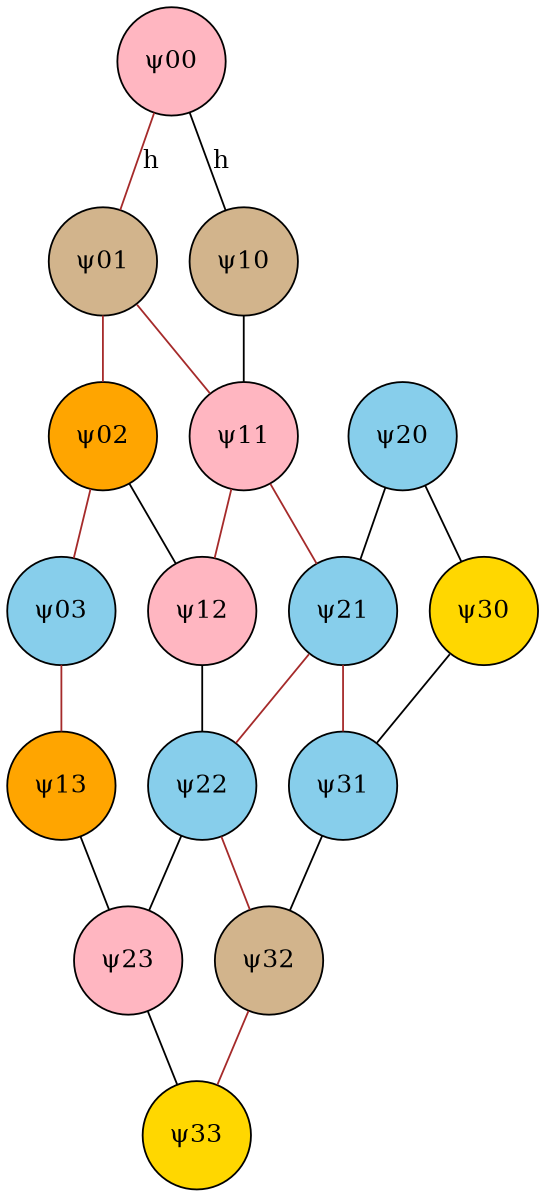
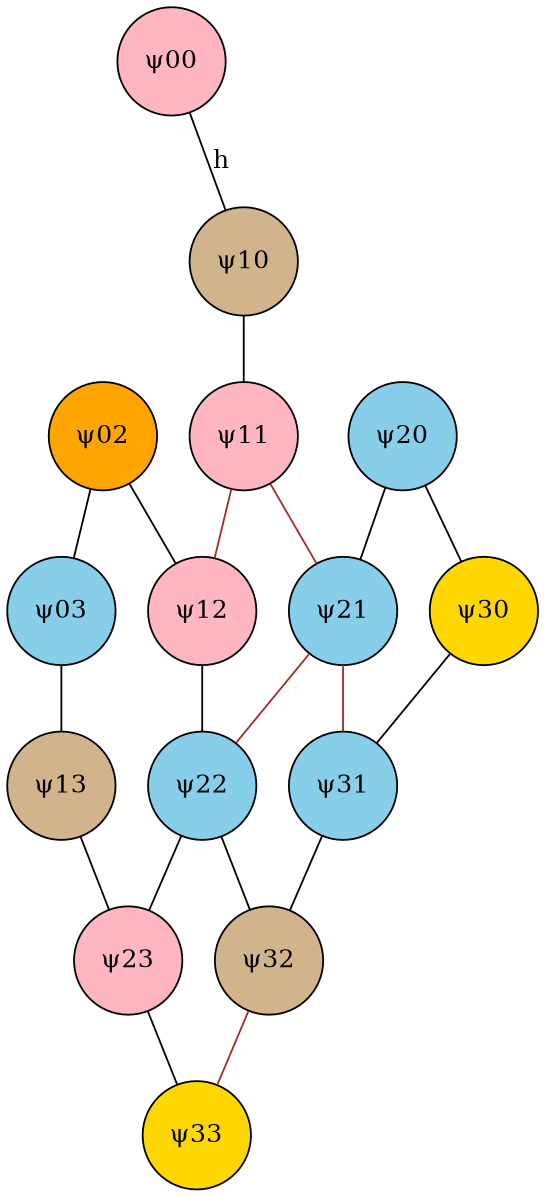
(103, 261) -> none
(82, 524) -> (82, 524)
(61, 698) -> (61, 698)
(61, 786) -> (61, 786)
(236, 873) -> (236, 873)
